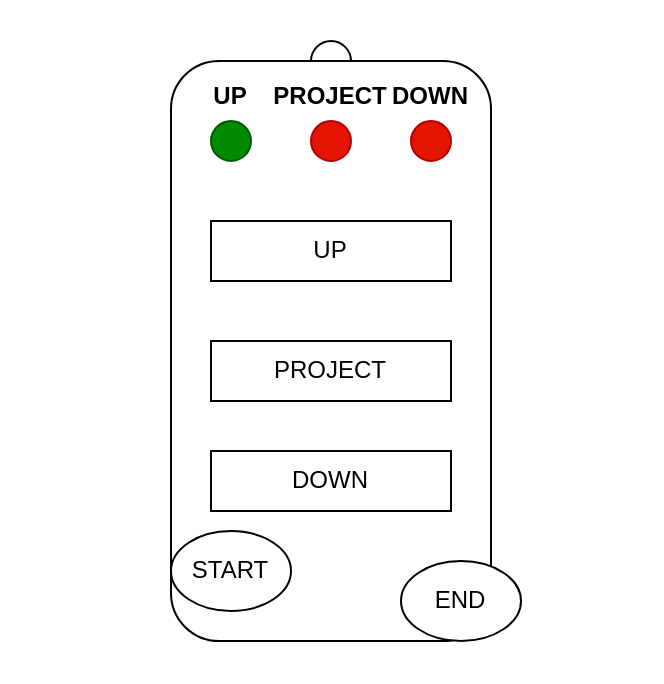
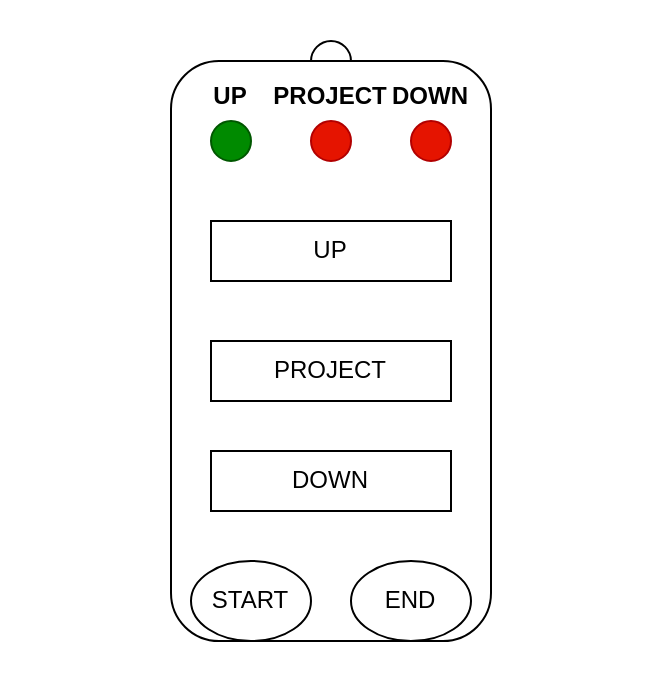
(231, 571) -> (251, 601)
(461, 601) -> (411, 601)
